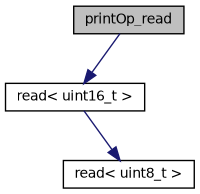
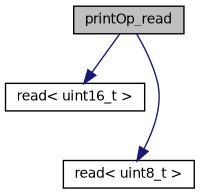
(98, 130) -> (159, 90)
